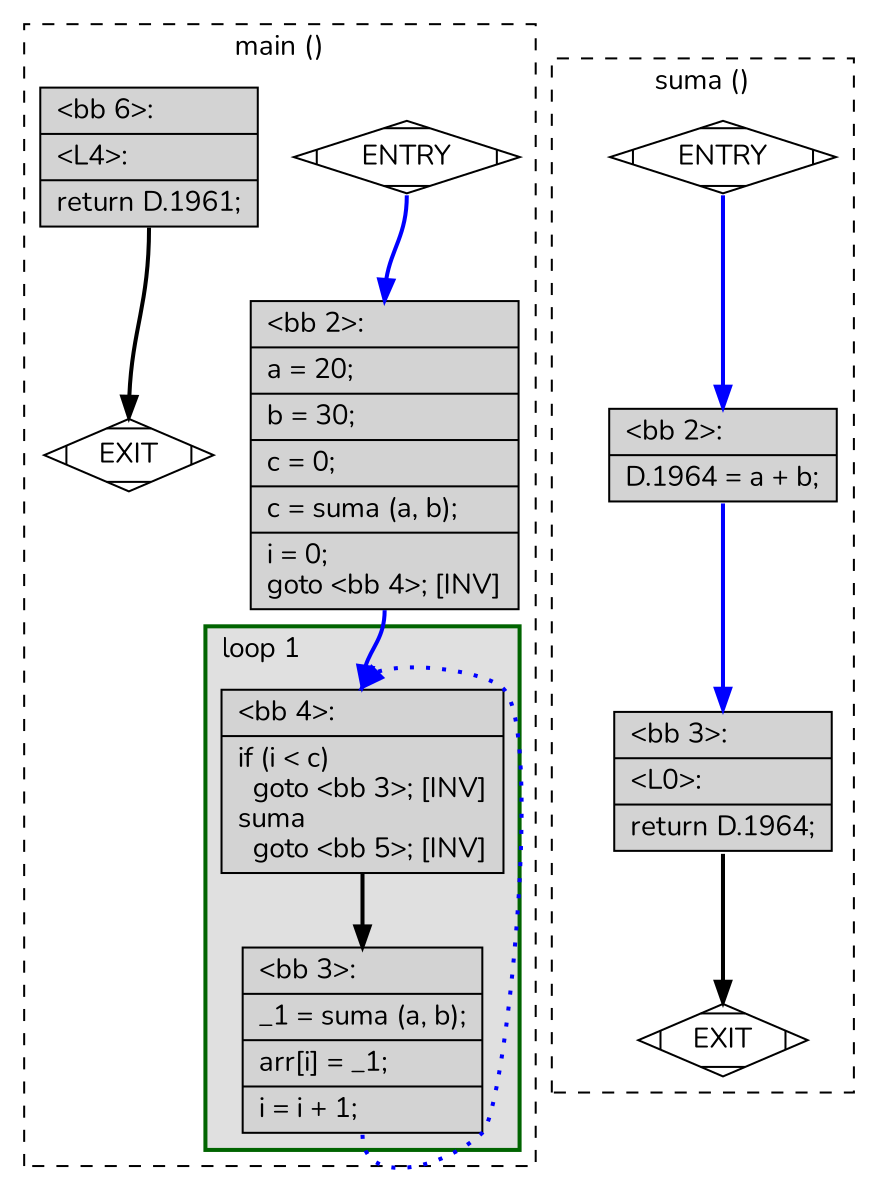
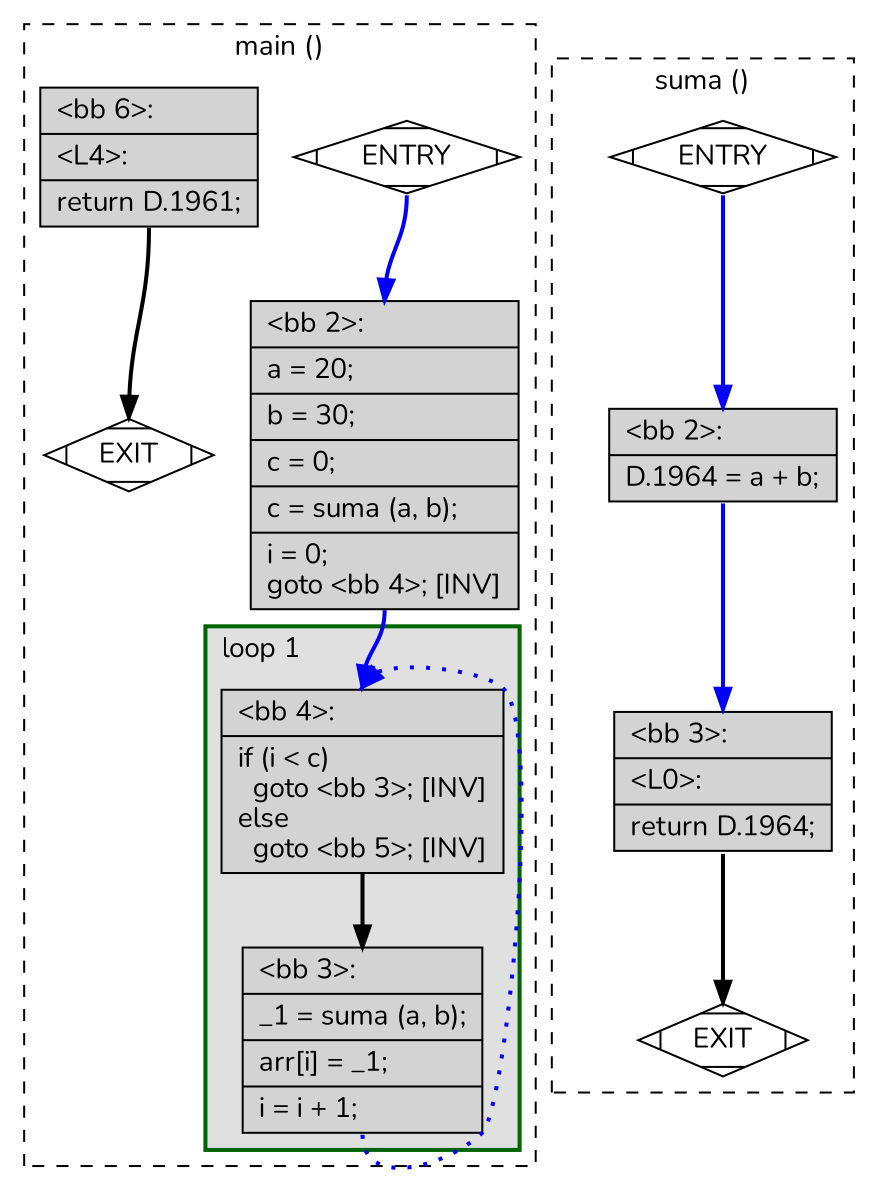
(272, 819) -> (264, 819)
